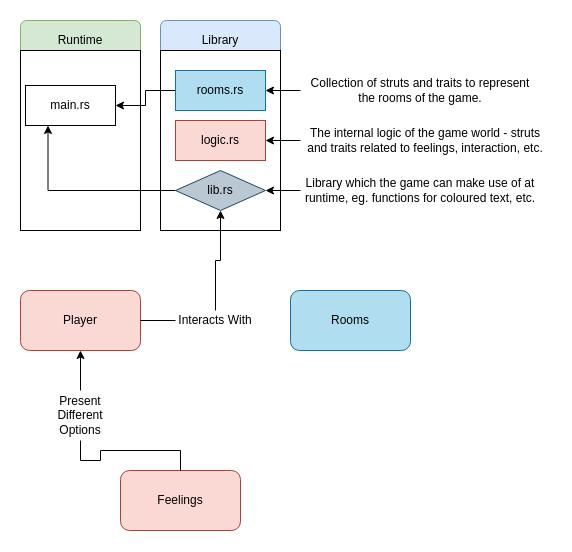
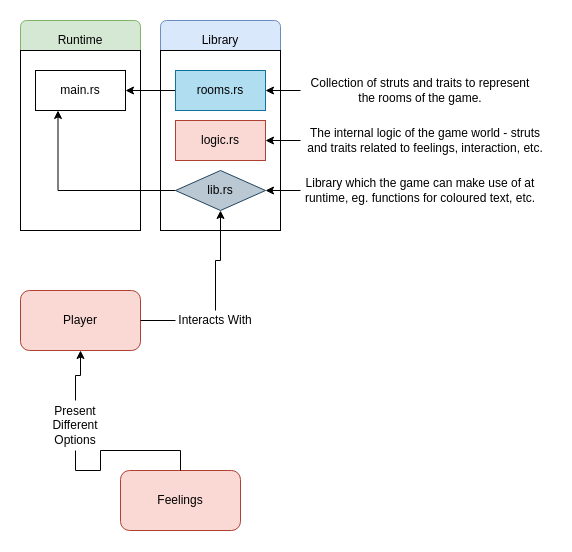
(71, 106) -> (81, 91)
(351, 321) -> none
(81, 416) -> (76, 426)
